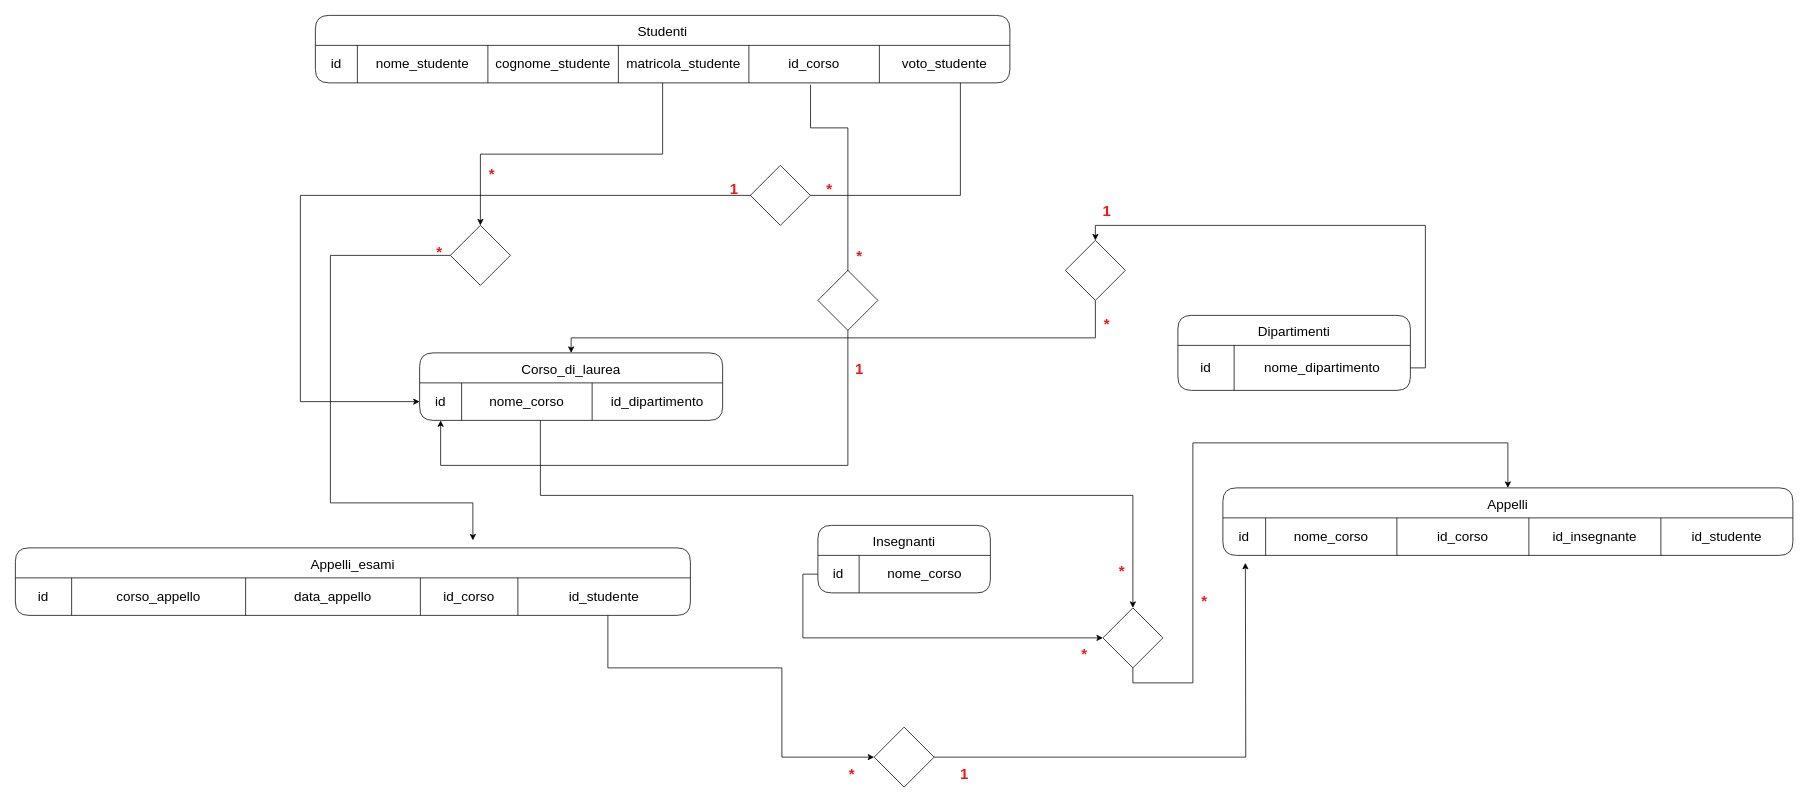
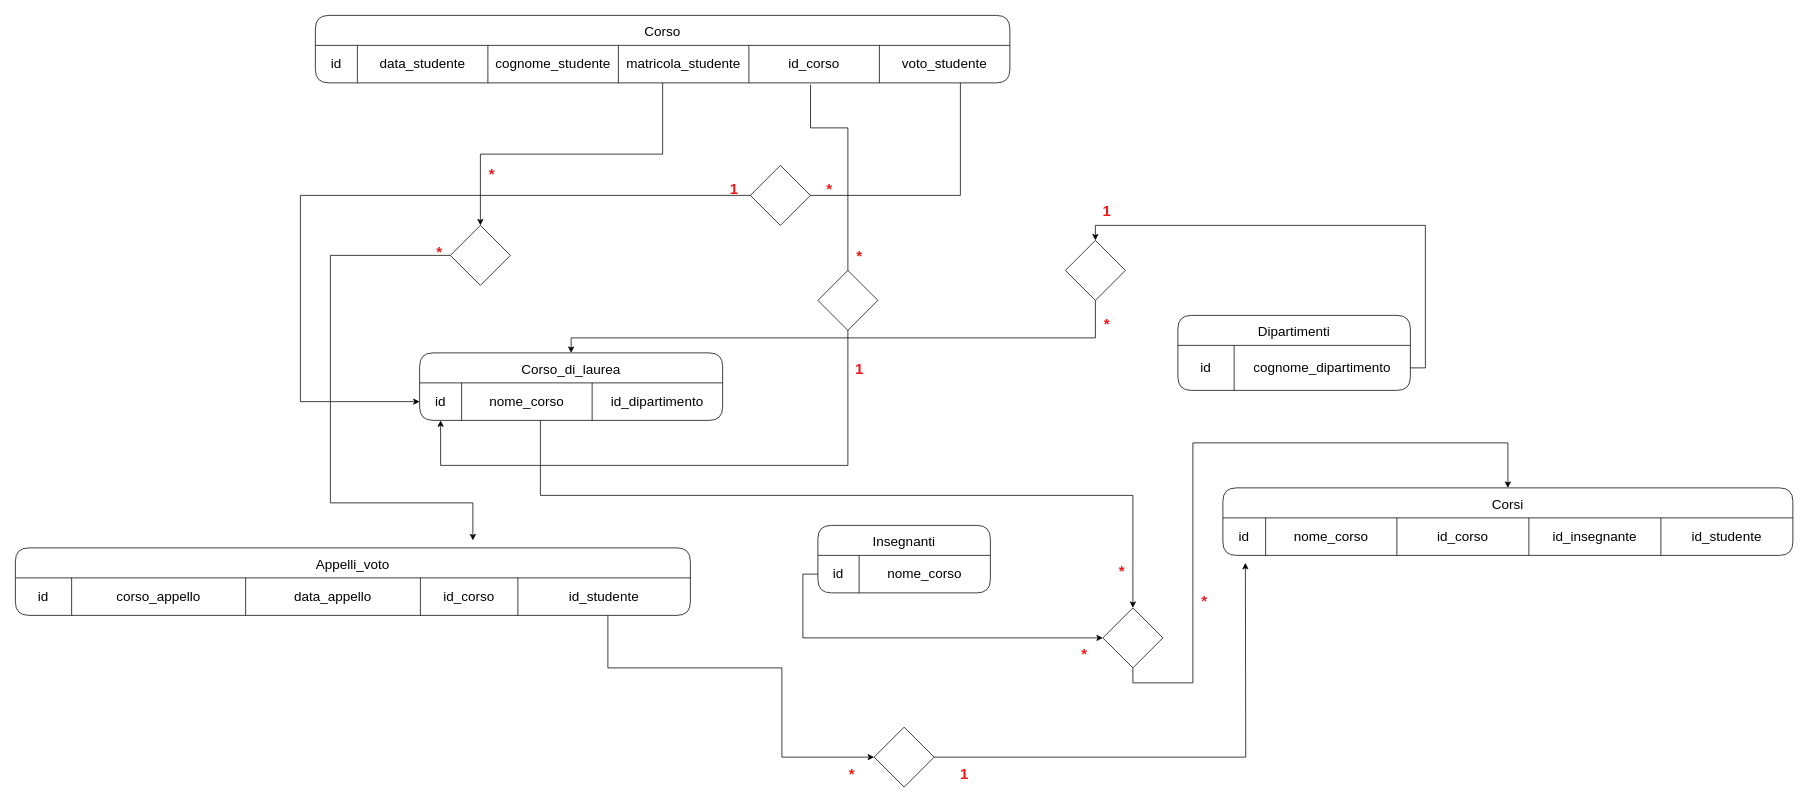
(662, 32) -> (662, 32)
(423, 64) -> (423, 64)
(1322, 368) -> (1322, 368)
(1508, 504) -> (1508, 504)
(353, 564) -> (353, 564)
